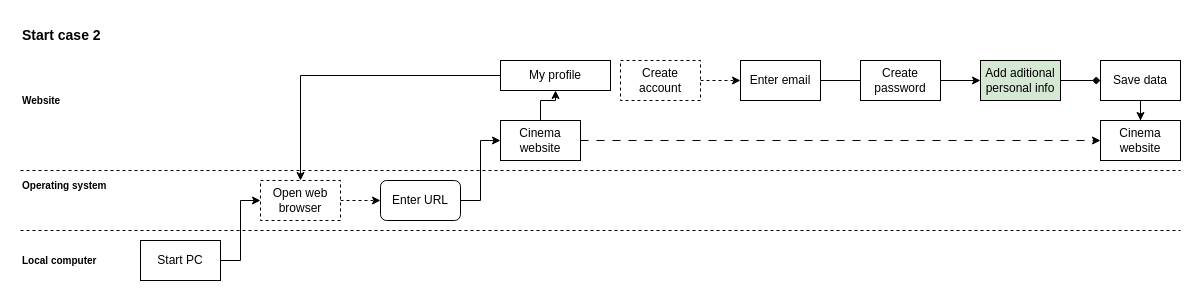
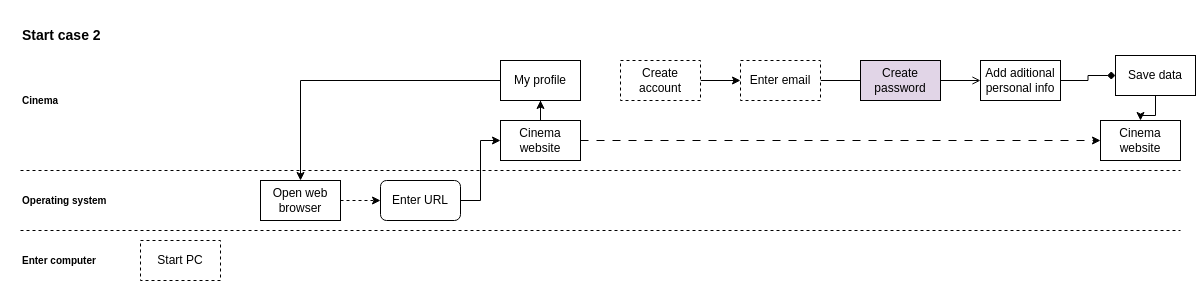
(556, 76) -> (541, 81)
(717, 81) -> (717, 81)
(781, 81) -> (781, 81)
(901, 81) -> (901, 81)
(972, 81) -> (974, 81)
(1021, 81) -> (1021, 81)
(1141, 81) -> (1156, 76)
(44, 101) -> (41, 101)
(81, 186) -> (81, 201)
(301, 201) -> (301, 201)
(241, 235) -> none
(66, 261) -> (68, 261)
(181, 261) -> (181, 261)
